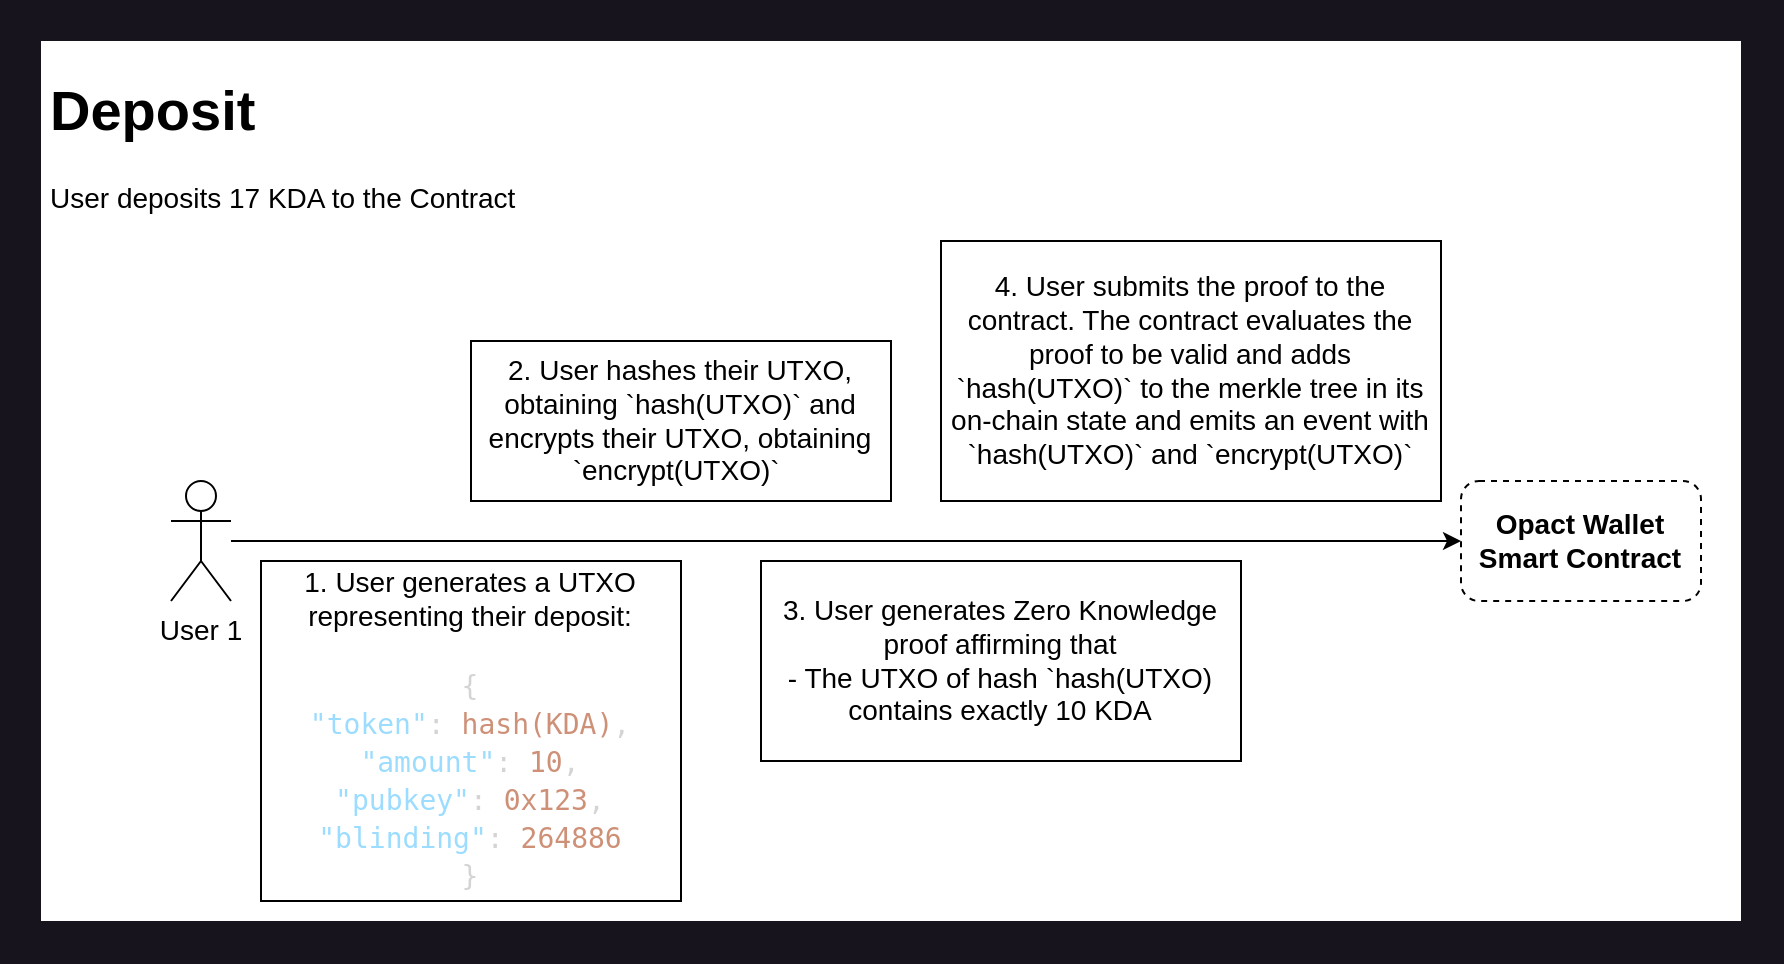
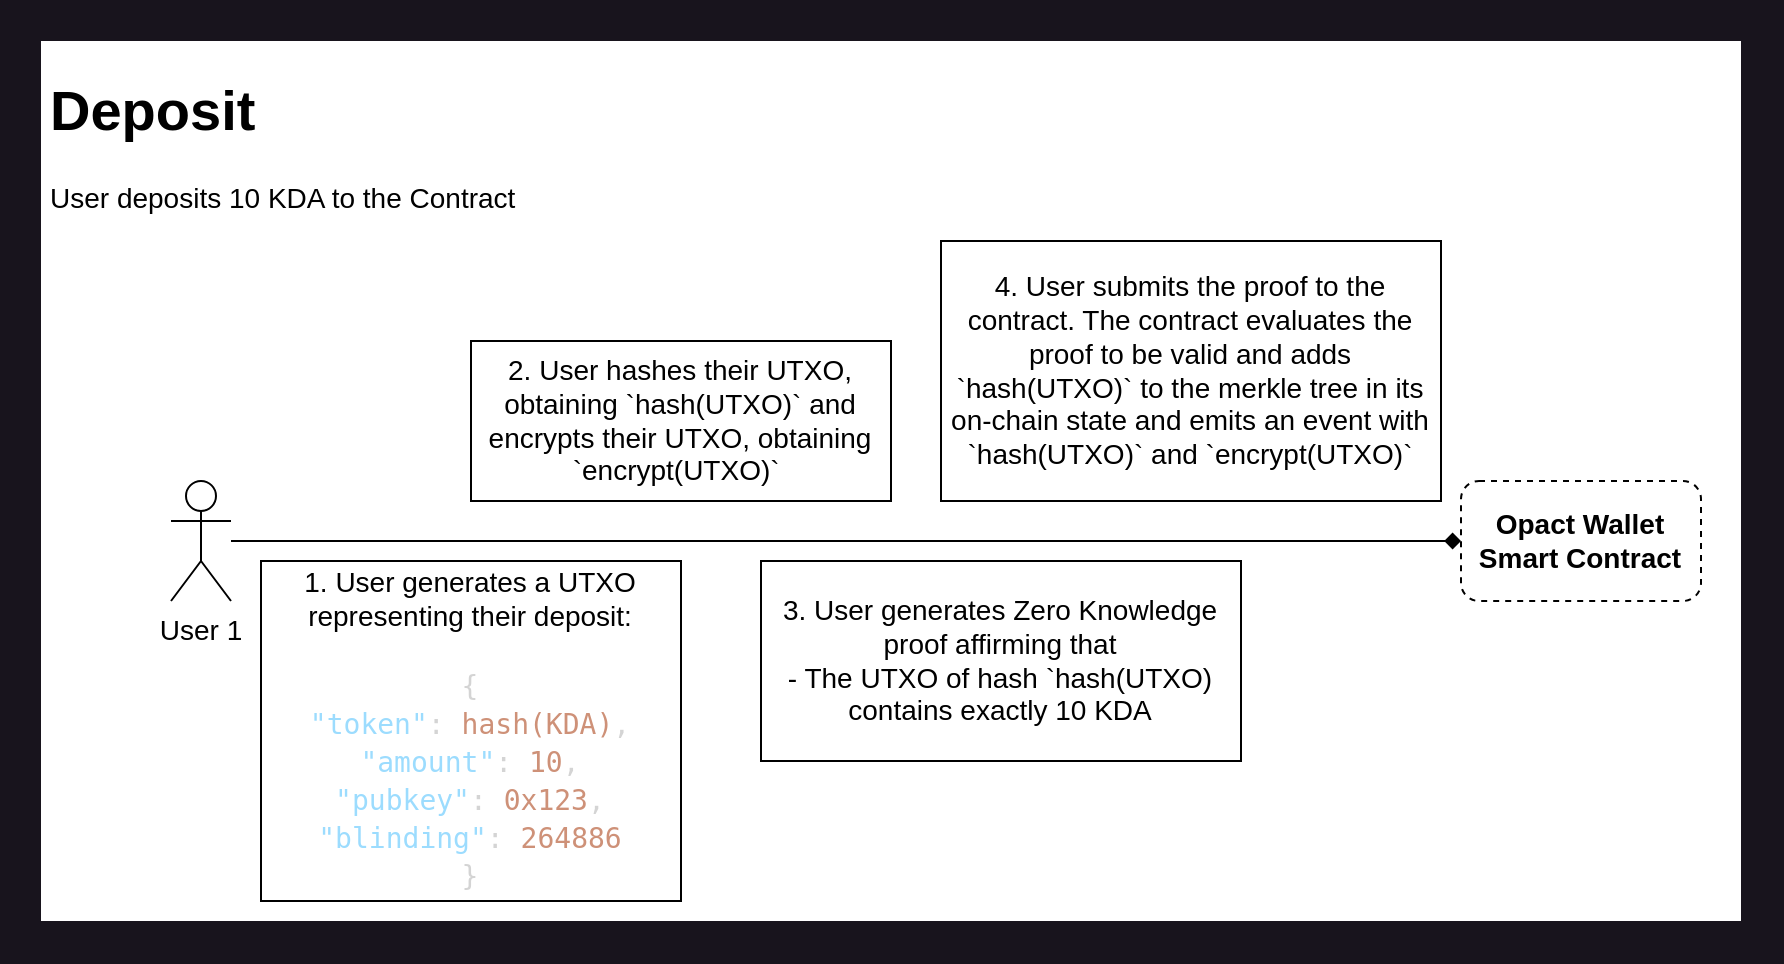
(303, 91) -> (303, 91)
(1445, 541) -> (1444, 541)
